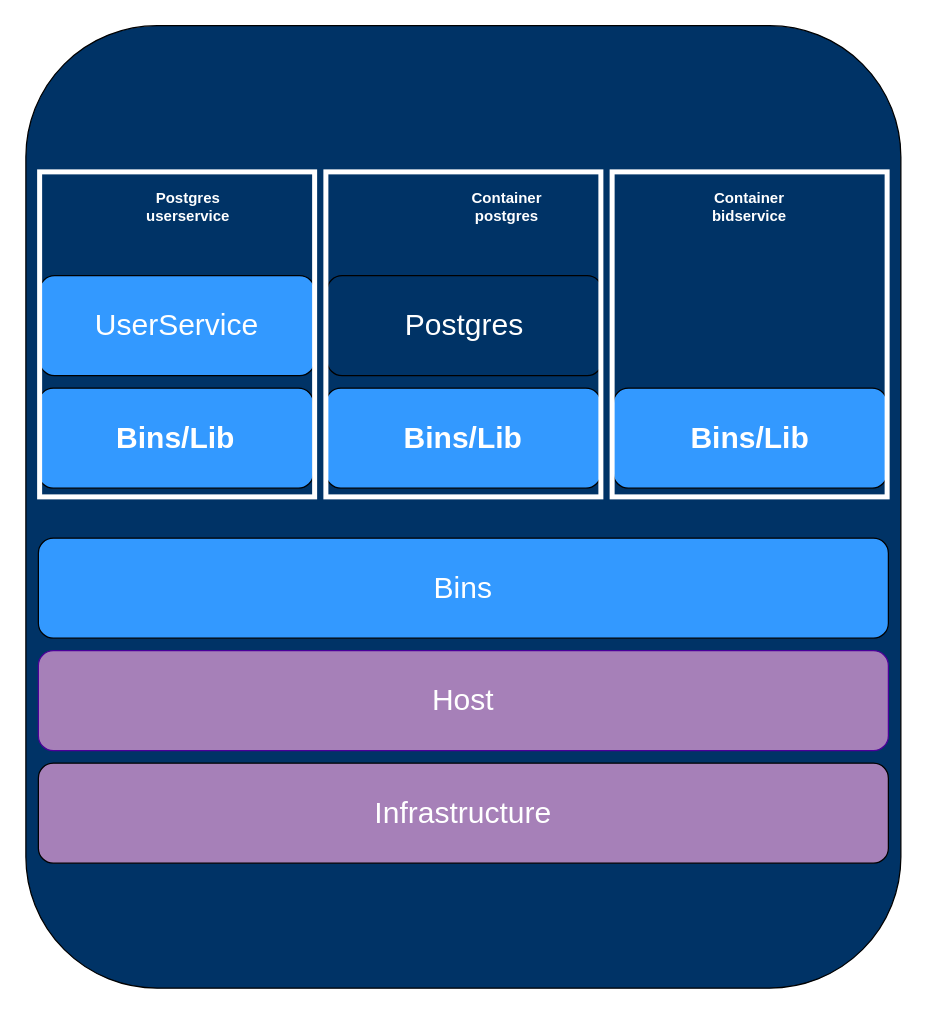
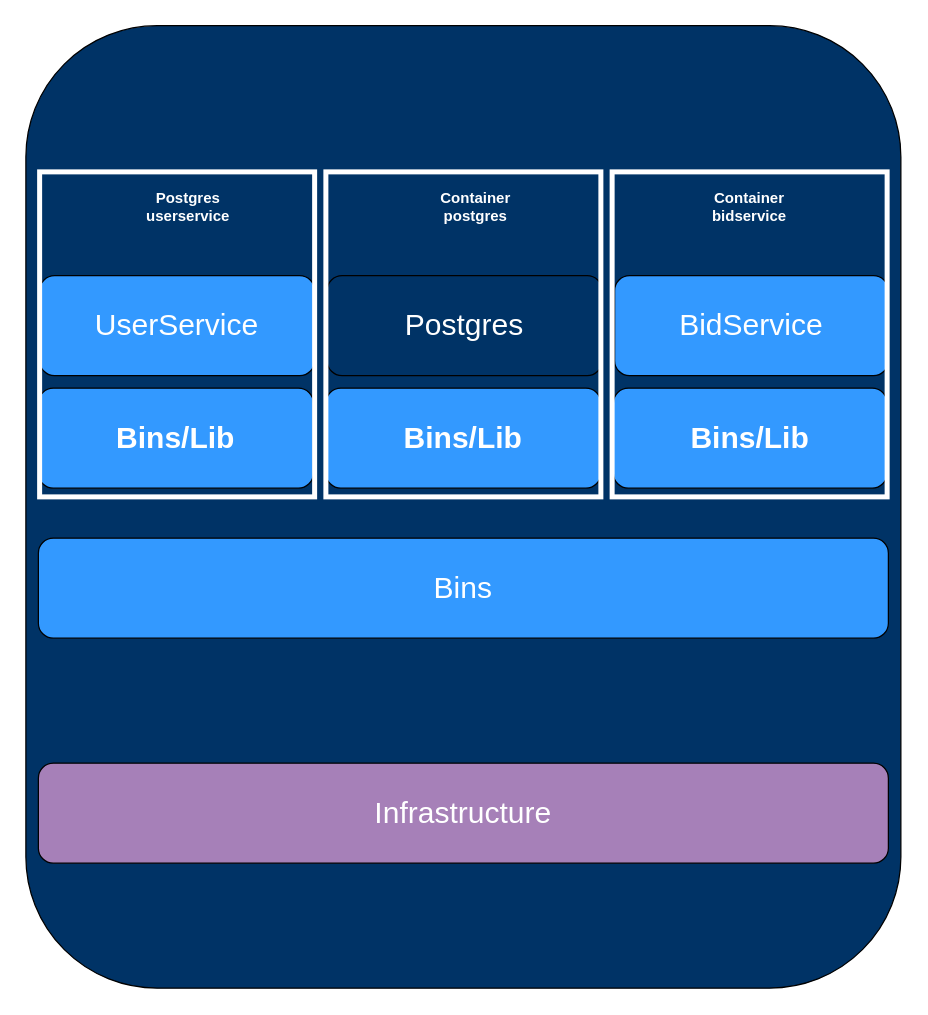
(507, 207) -> (476, 207)
none -> (751, 326)
(463, 701) -> none
